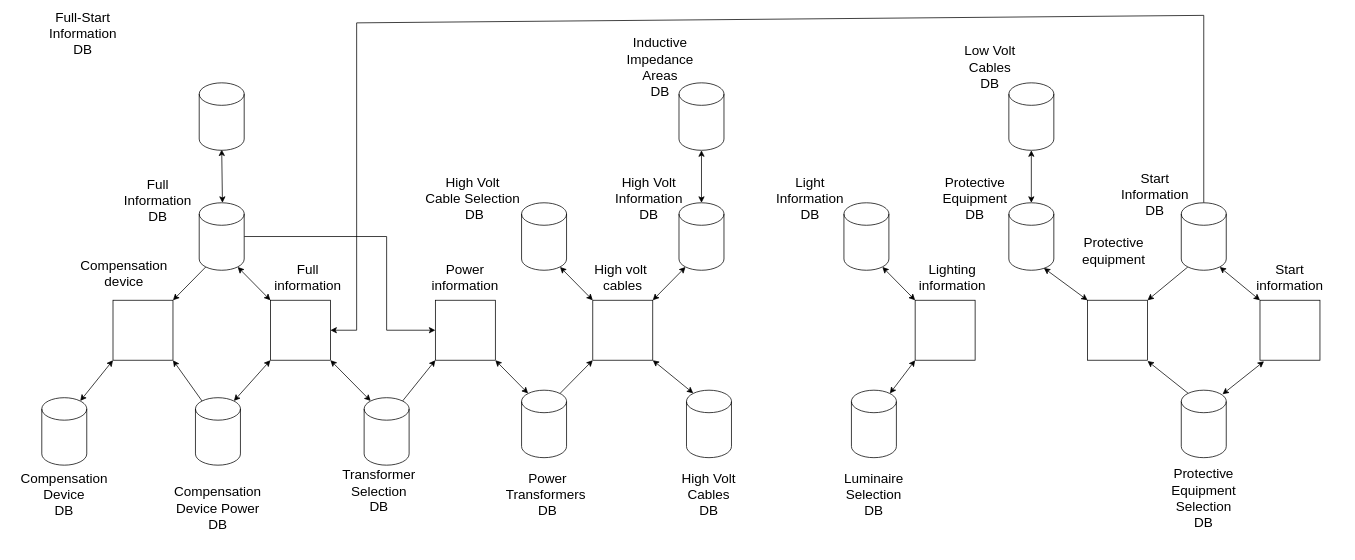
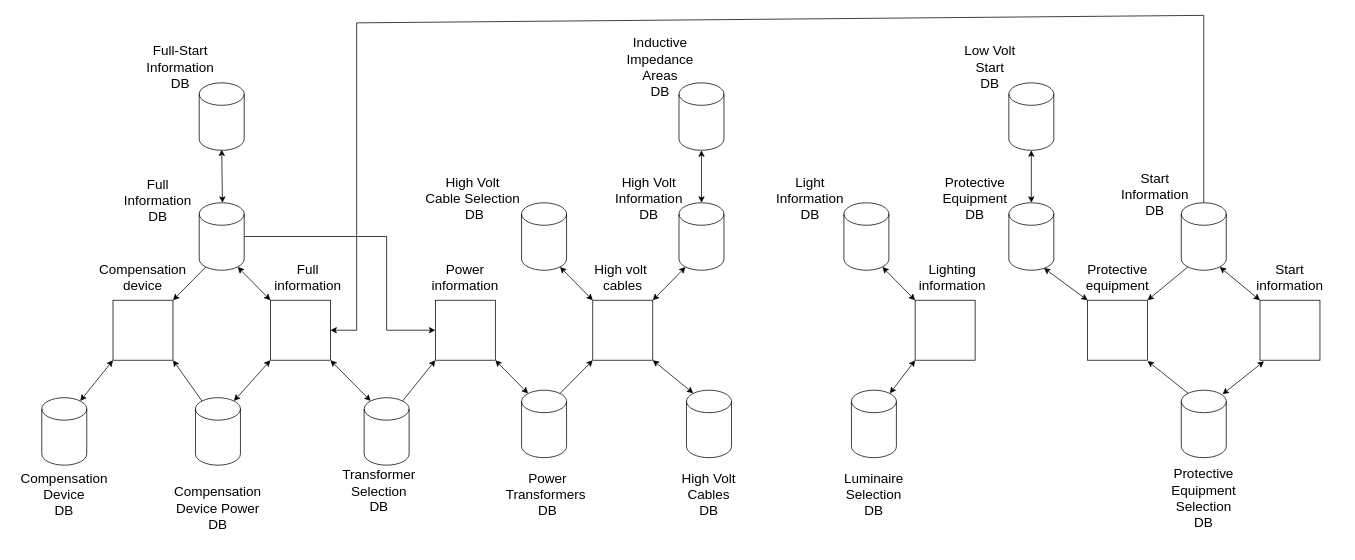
(83, 34) -> (180, 68)
(990, 68) -> (990, 68)
(1114, 252) -> (1118, 278)
(124, 274) -> (143, 278)
